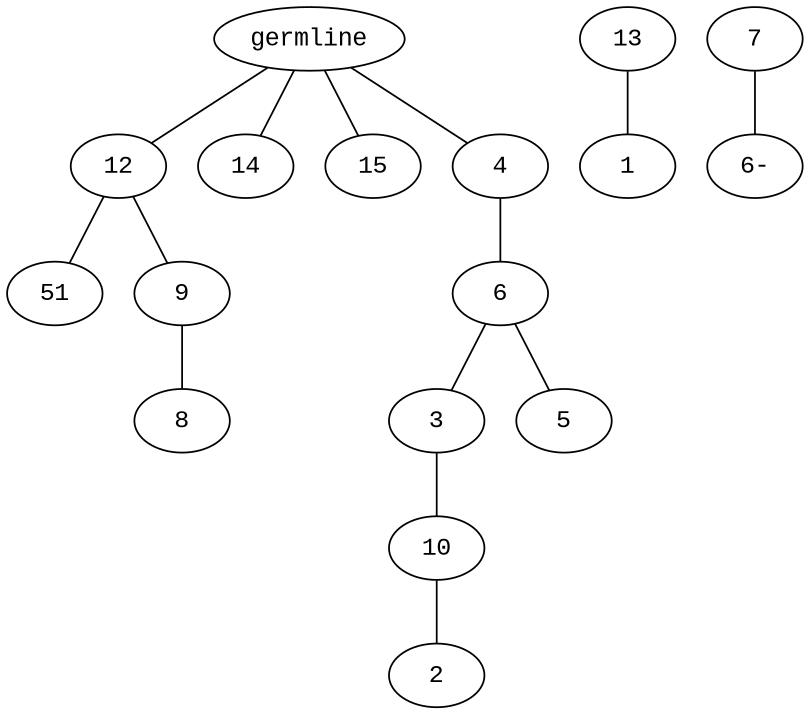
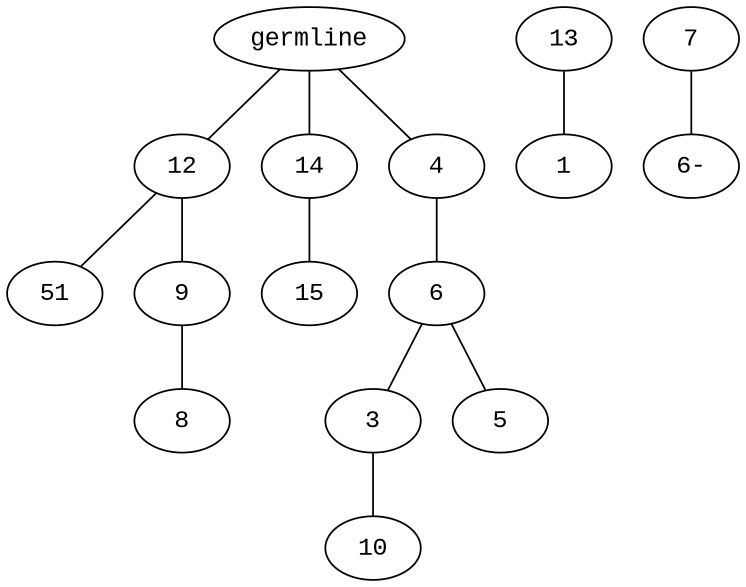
(342, 103) -> (309, 230)
(437, 675) -> none
